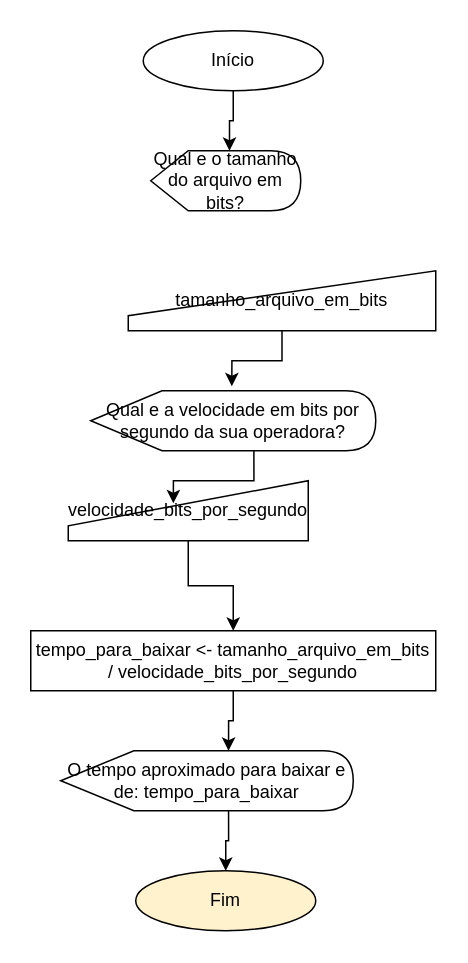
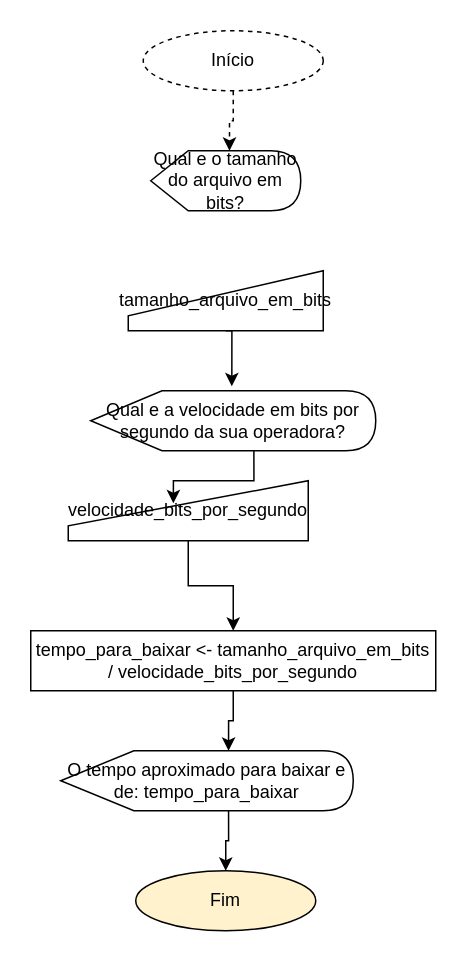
(233, 61) -> (233, 61)
(233, 117) -> (233, 117)
(282, 301) -> (226, 301)
